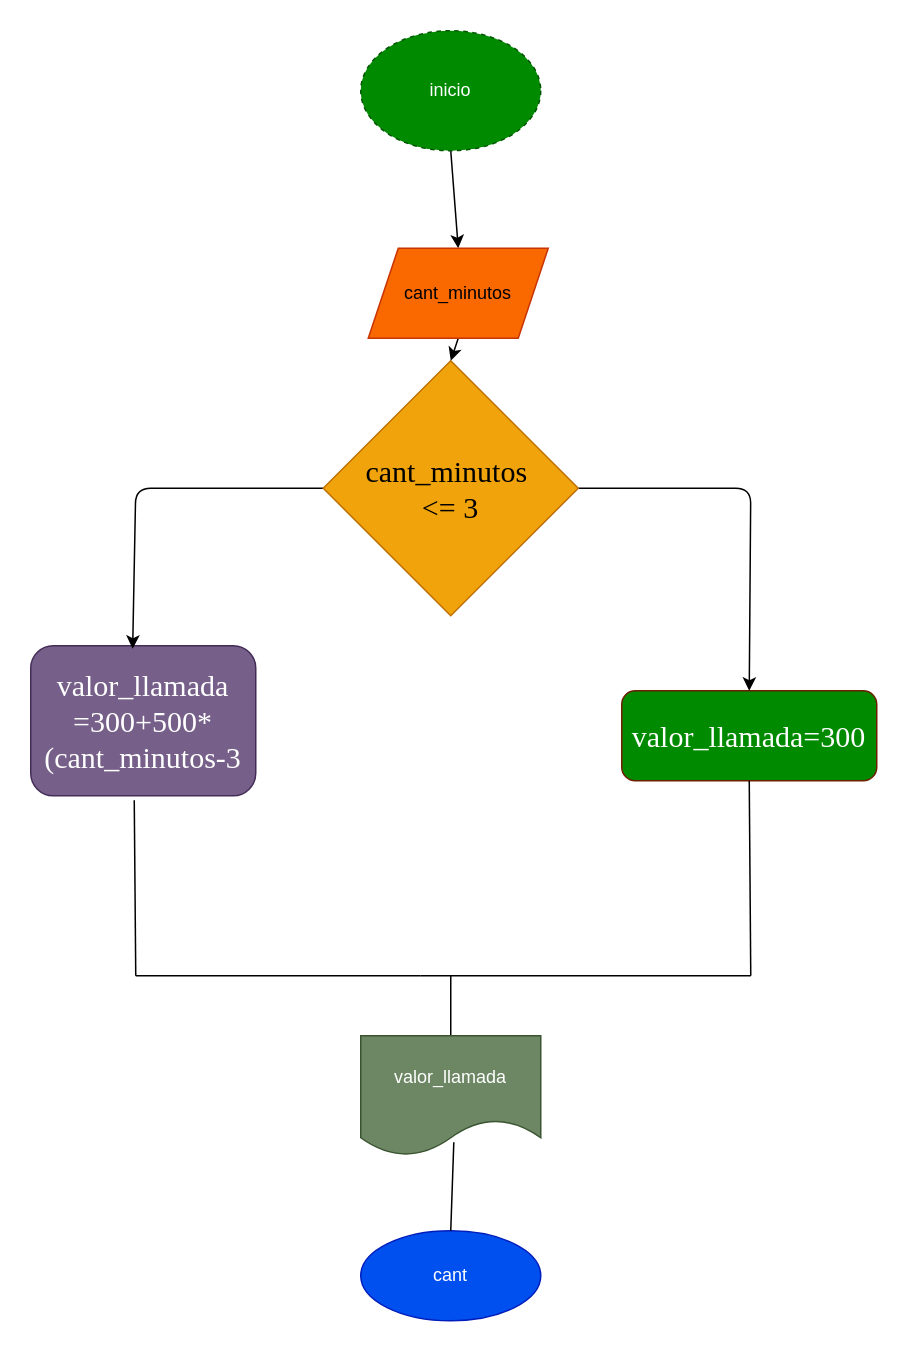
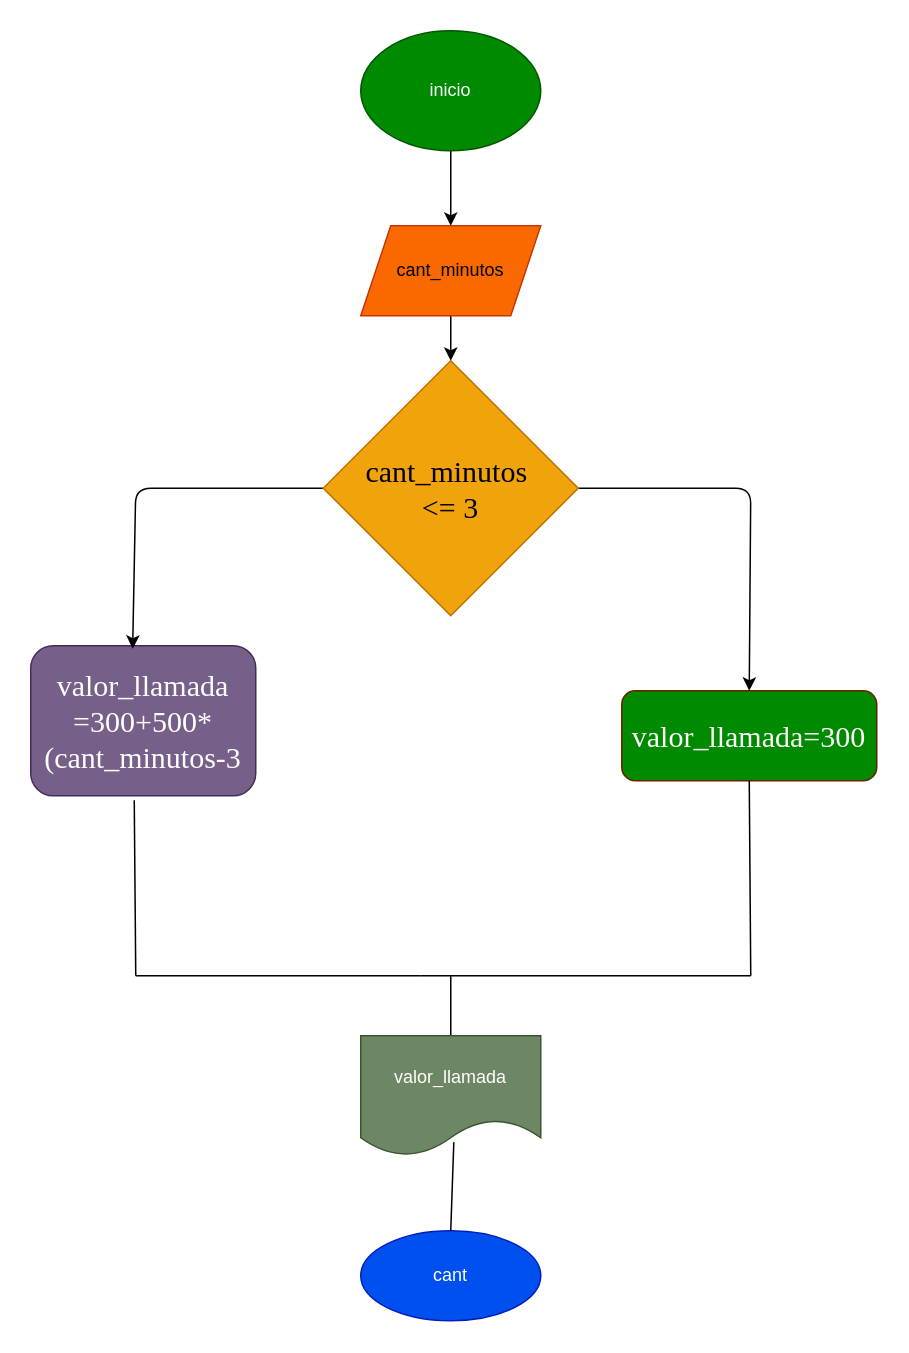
(451, 91) -> (451, 91)
(458, 293) -> (451, 271)
